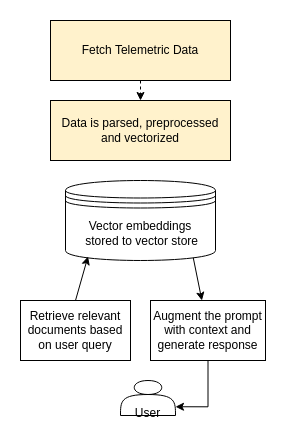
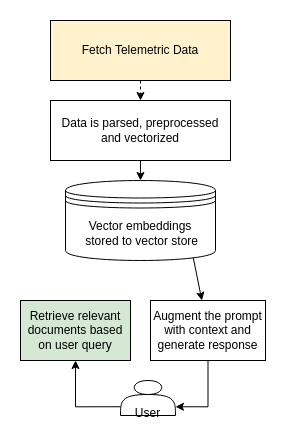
(141, 131) -> (141, 131)
none -> (141, 167)
(81, 282) -> none
(76, 331) -> (76, 331)
none -> (79, 407)
